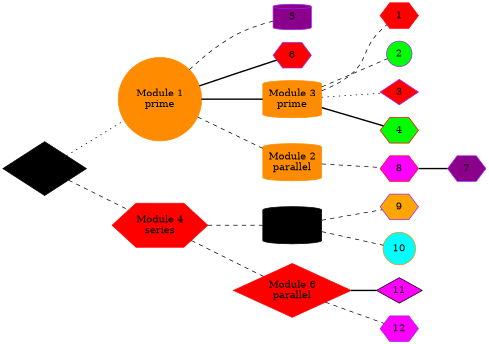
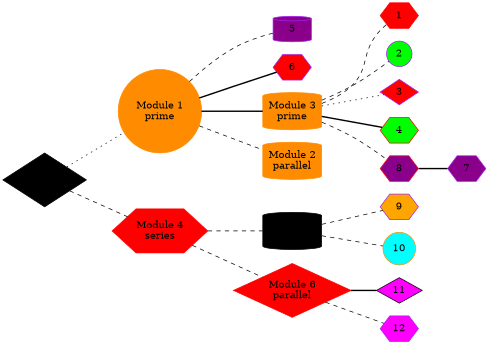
(351, 166) -> (356, 139)
(399, 169) -> (399, 169)
